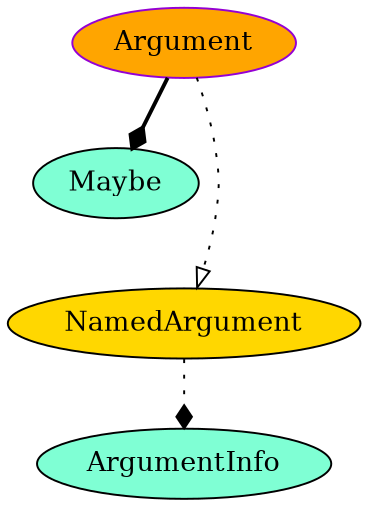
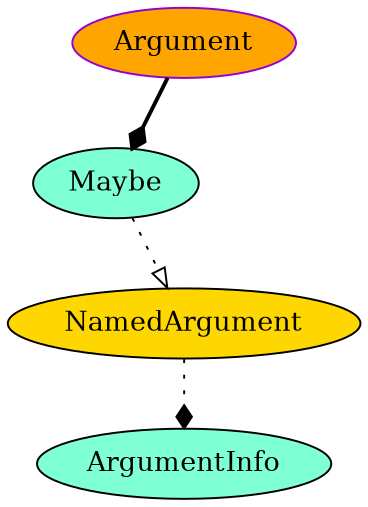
(218, 173) -> (146, 244)
